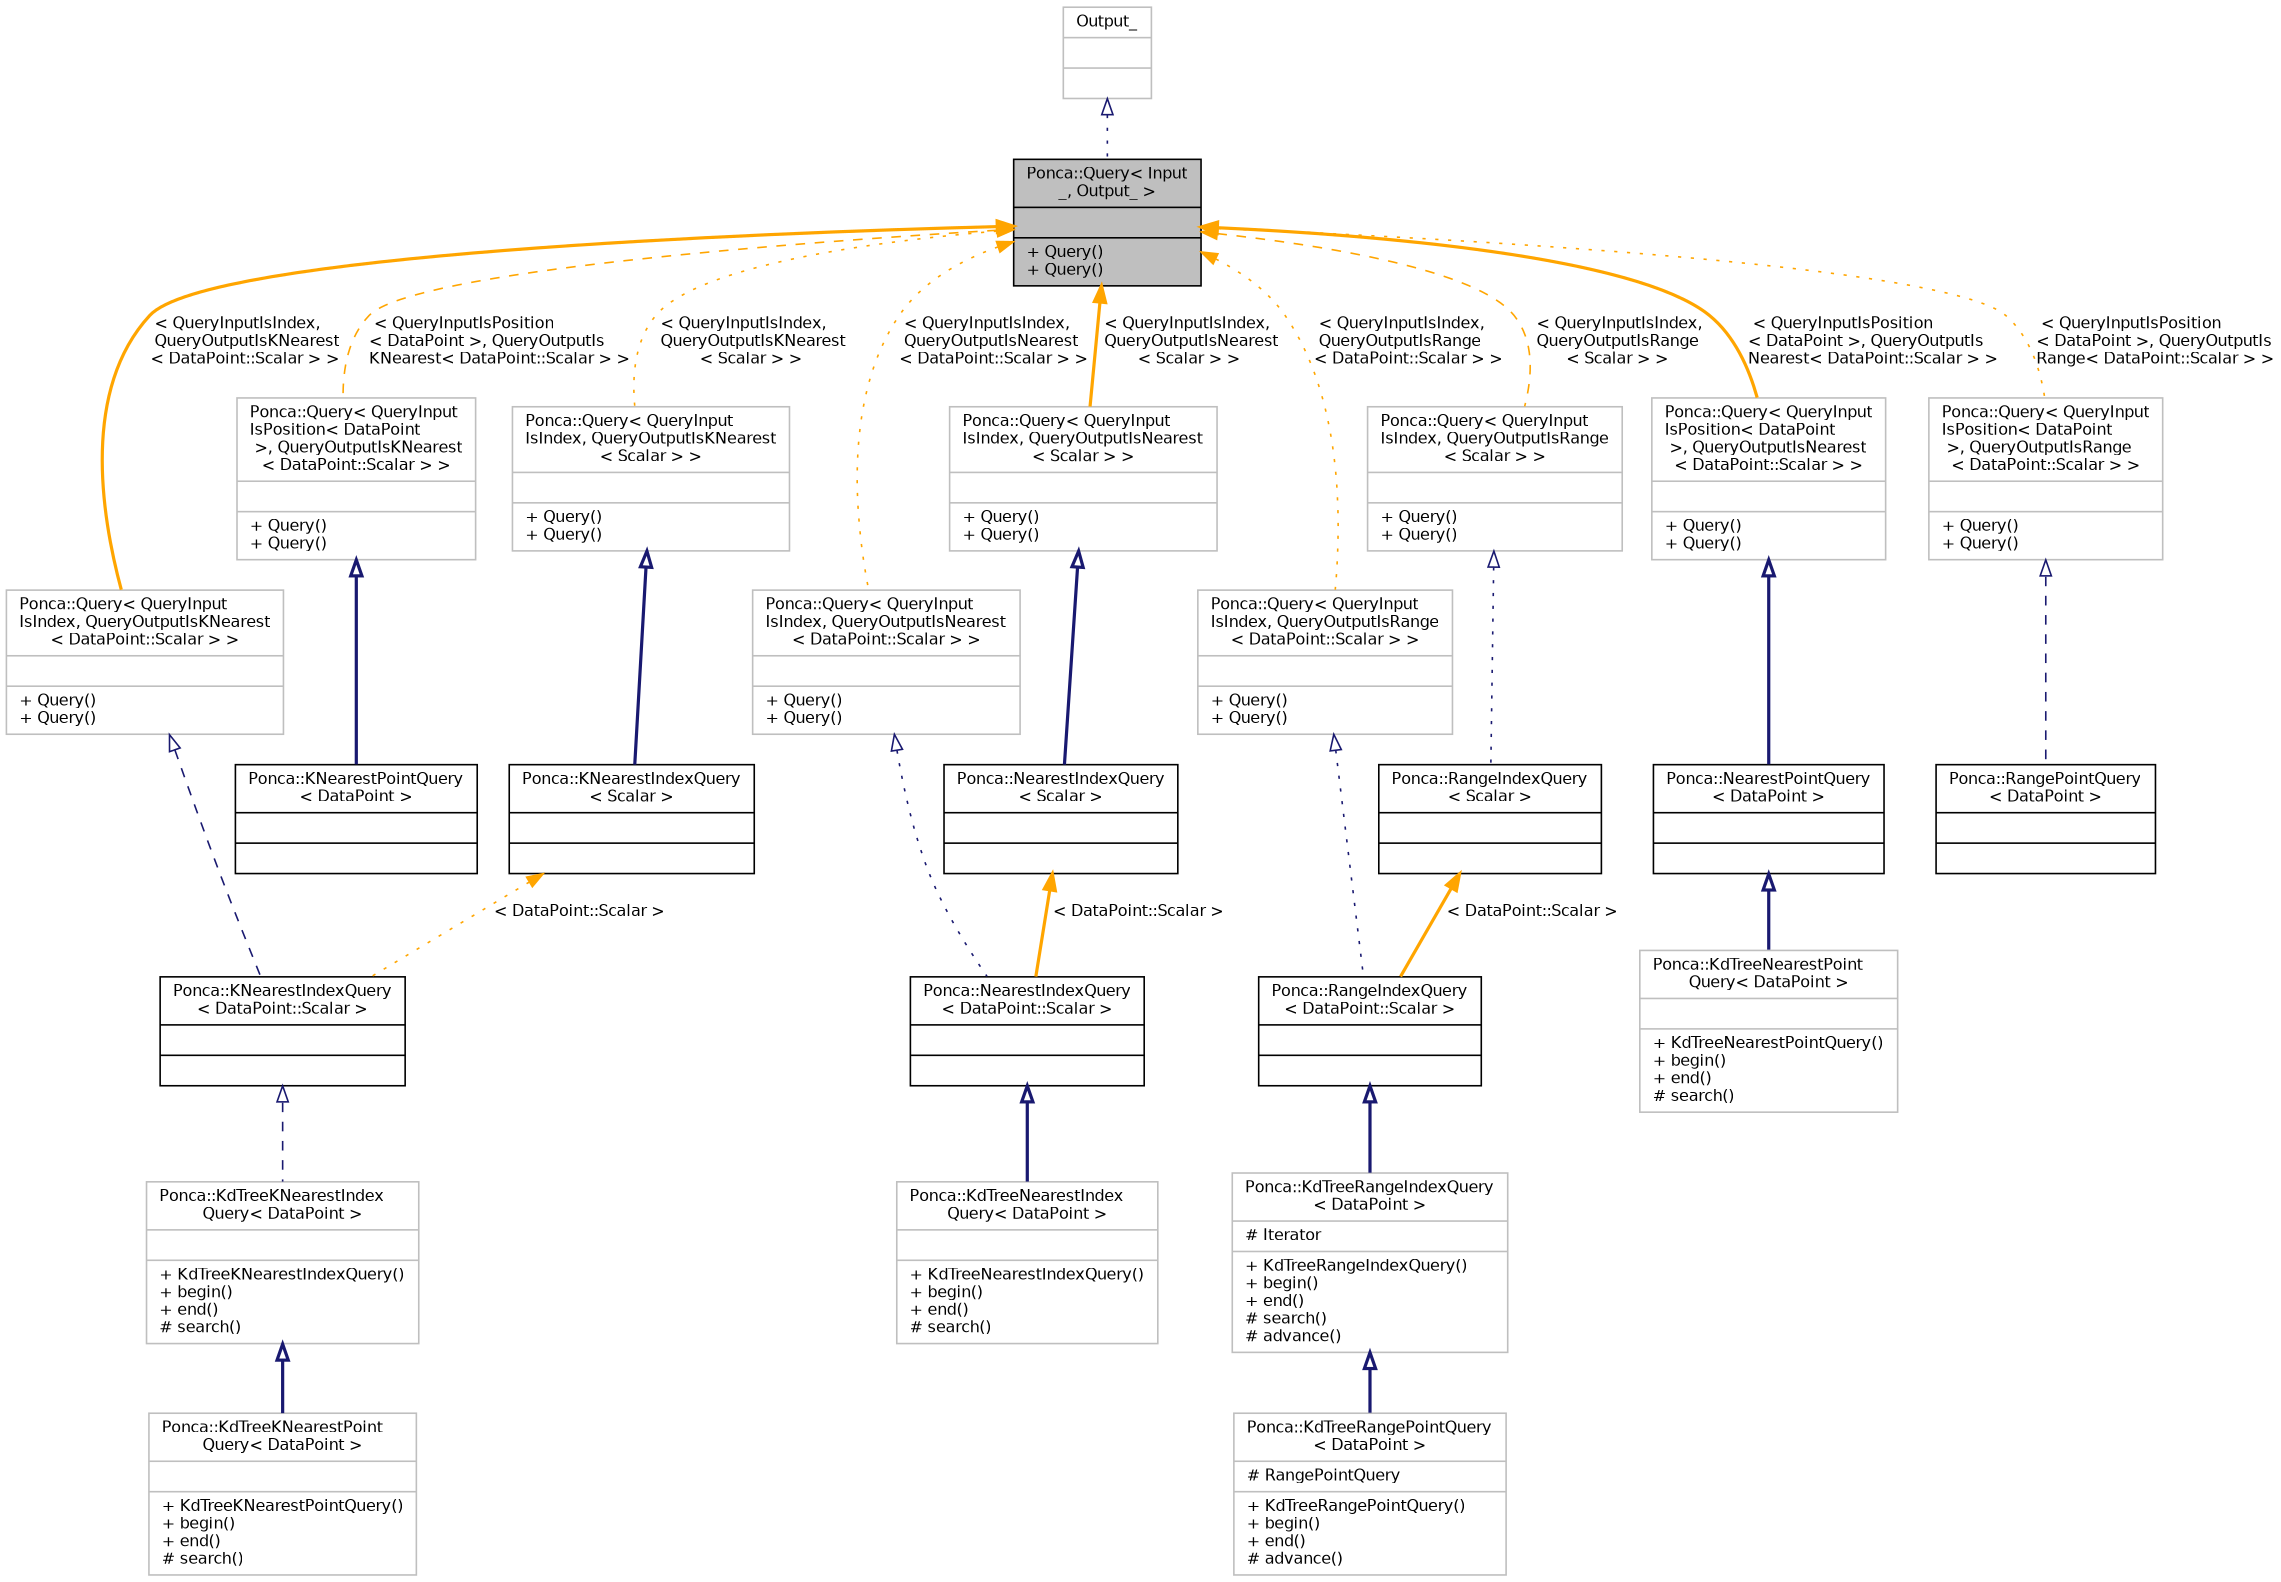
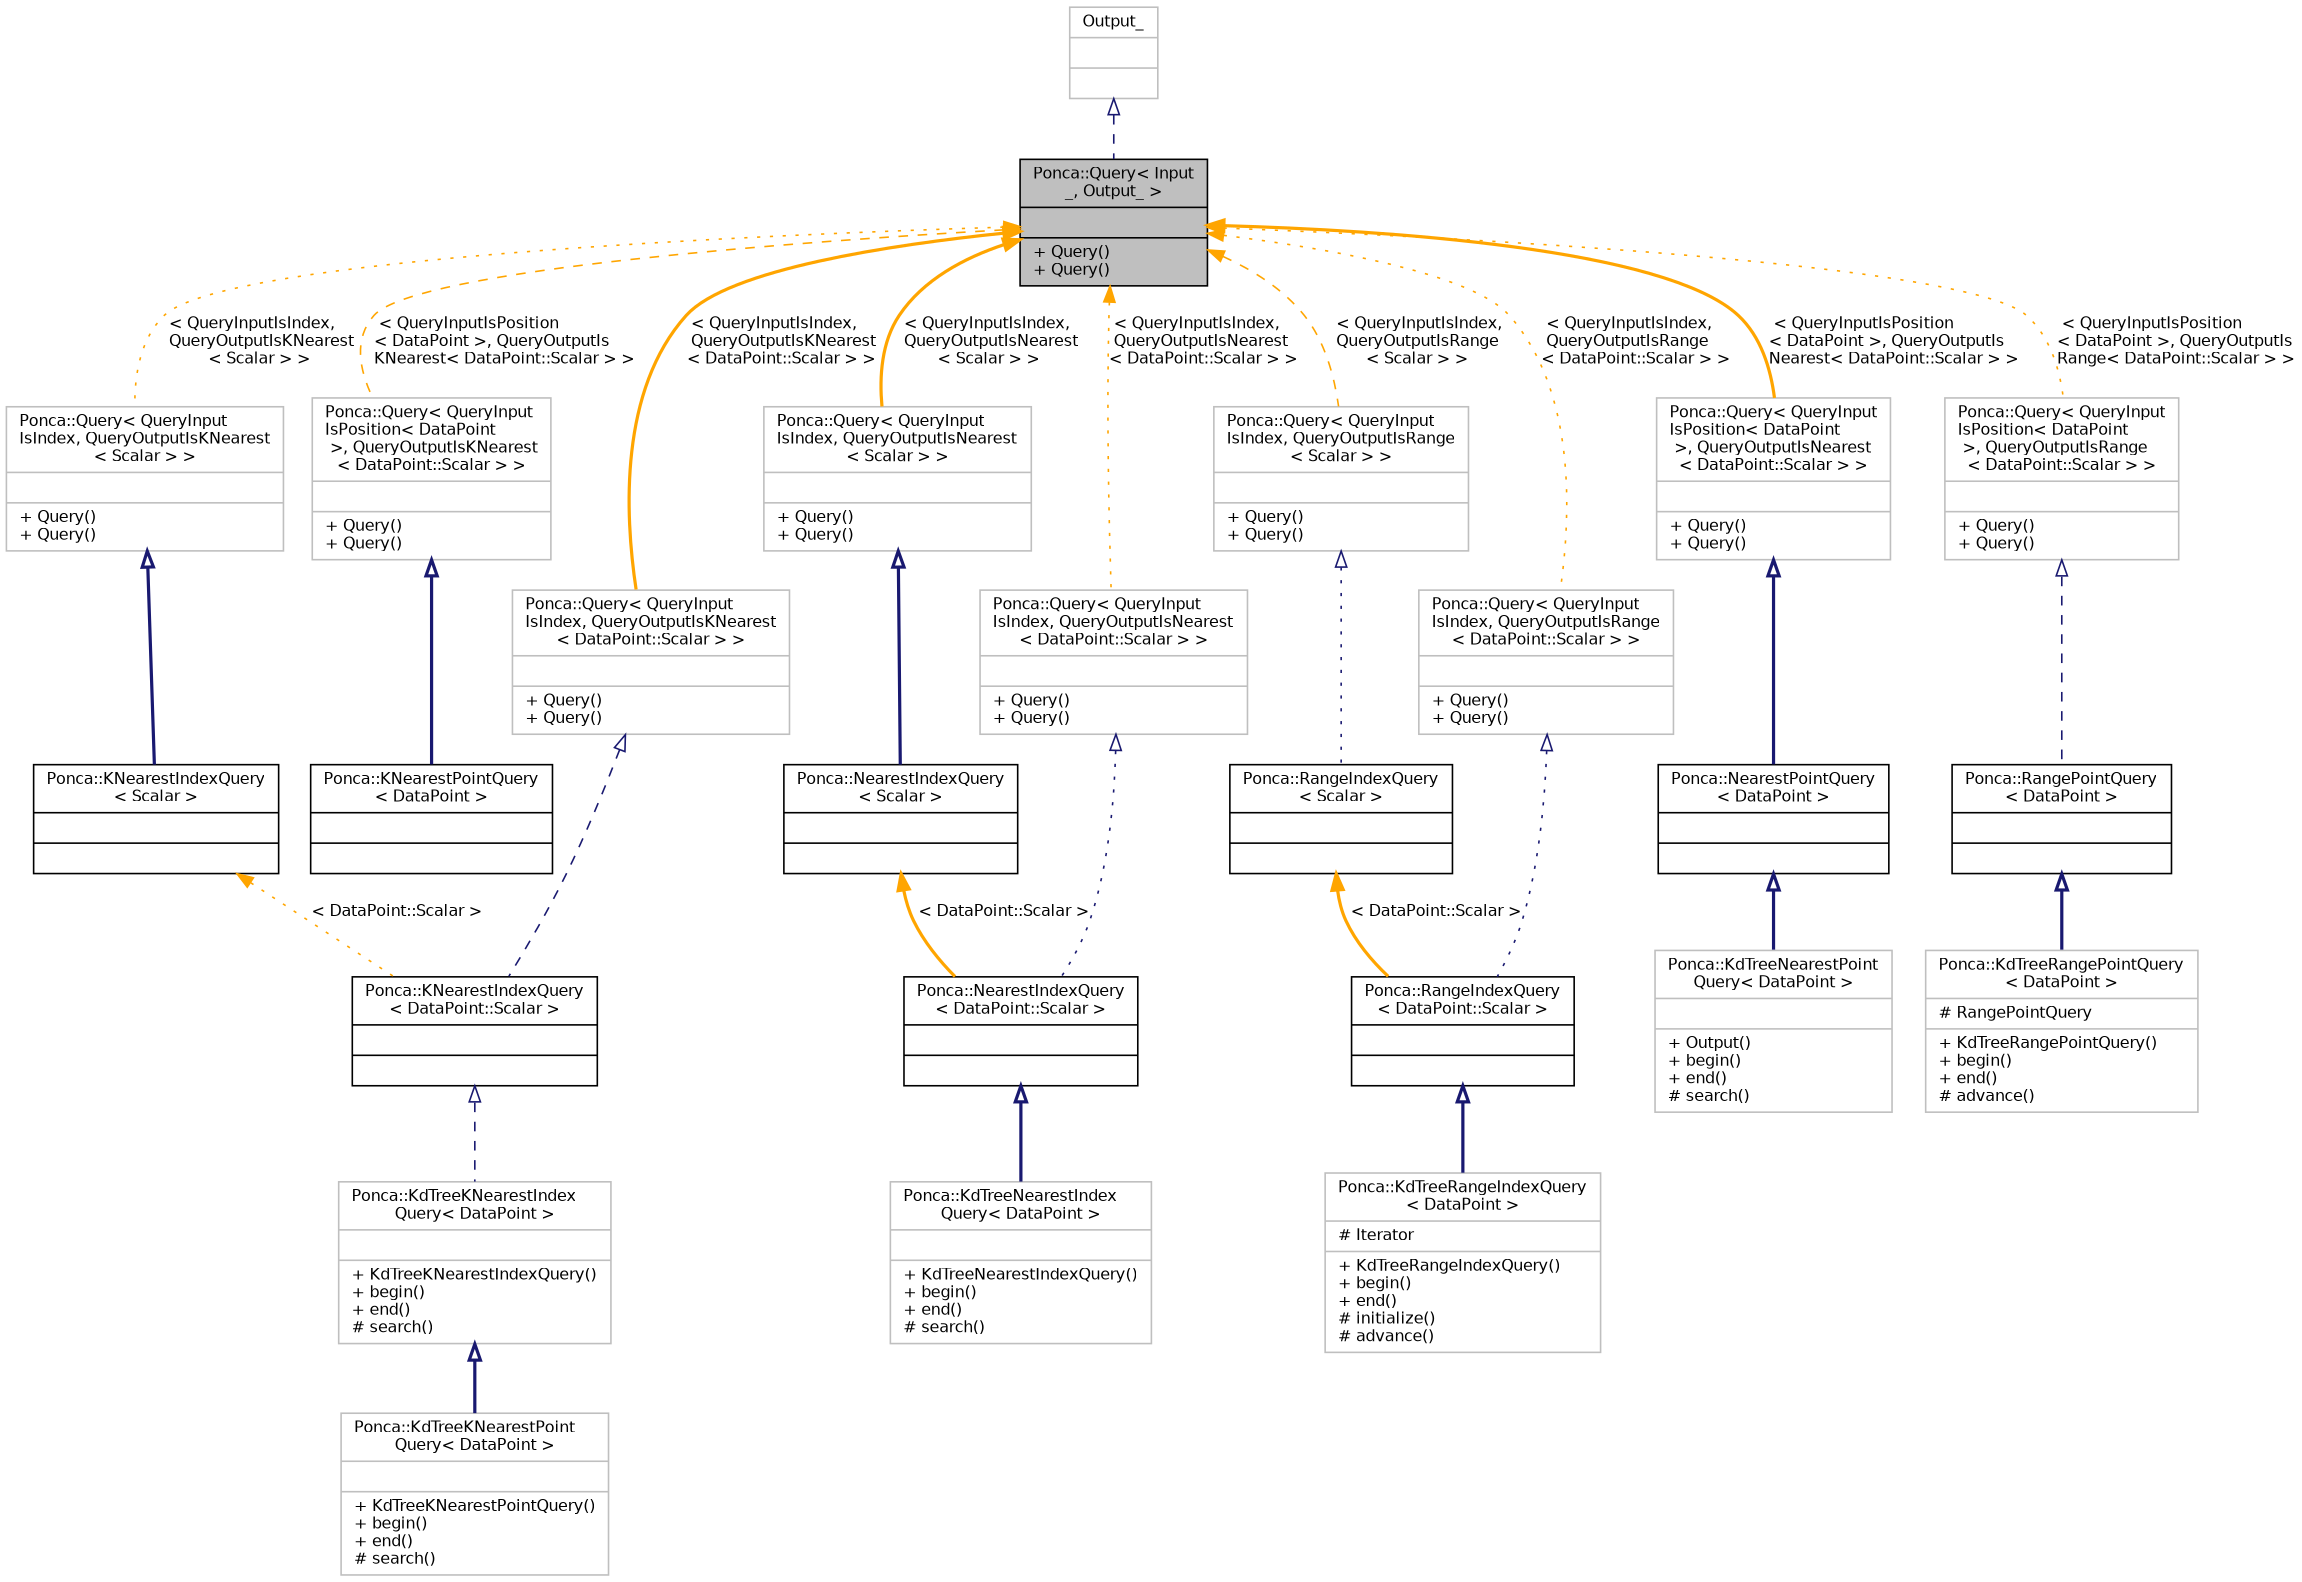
(1107, 137) -> (1114, 137)
(1769, 1043) -> (1709, 1043)
(1287, 1319) -> (1387, 1319)
(1370, 1391) -> (2062, 920)
